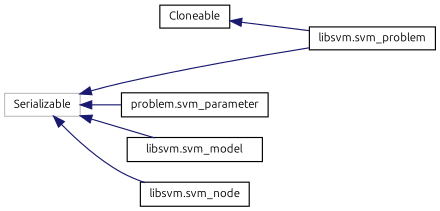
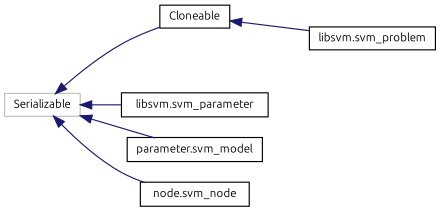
(200, 67) -> (109, 52)
(195, 105) -> (195, 105)
(195, 150) -> (195, 150)
(195, 194) -> (195, 194)
